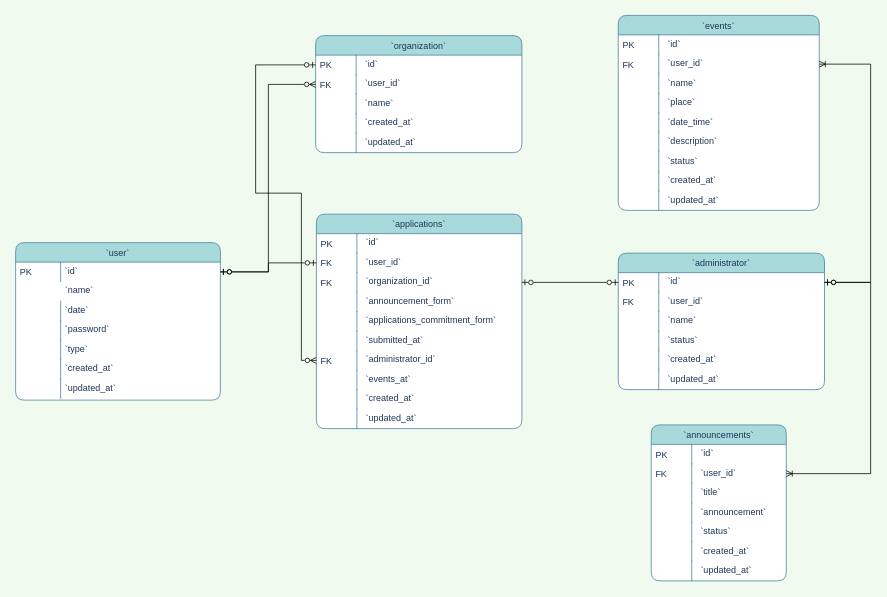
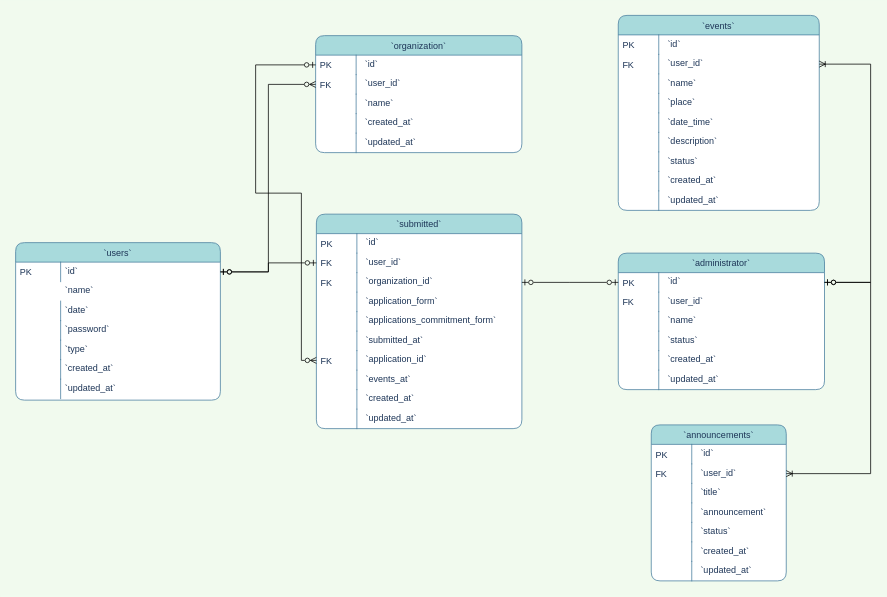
(419, 224) -> (419, 224)
(117, 253) -> (117, 253)
(413, 301) -> (407, 301)
(407, 359) -> (401, 359)
